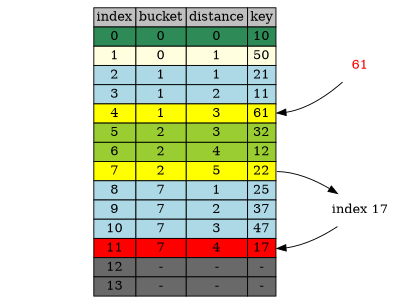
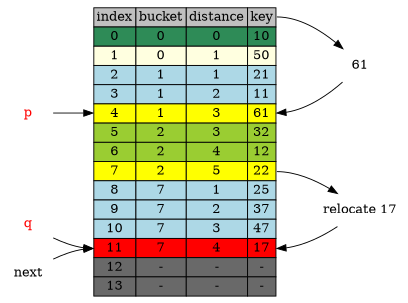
none -> (308, 25)
(360, 65) -> (360, 65)
none -> (28, 113)
(360, 210) -> (360, 210)
none -> (28, 224)
none -> (28, 273)
